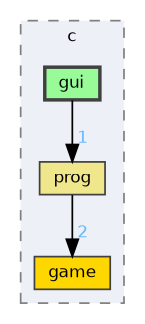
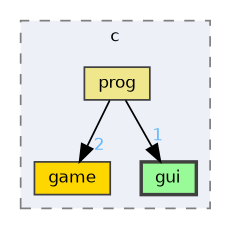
(72, 122) -> (139, 123)
